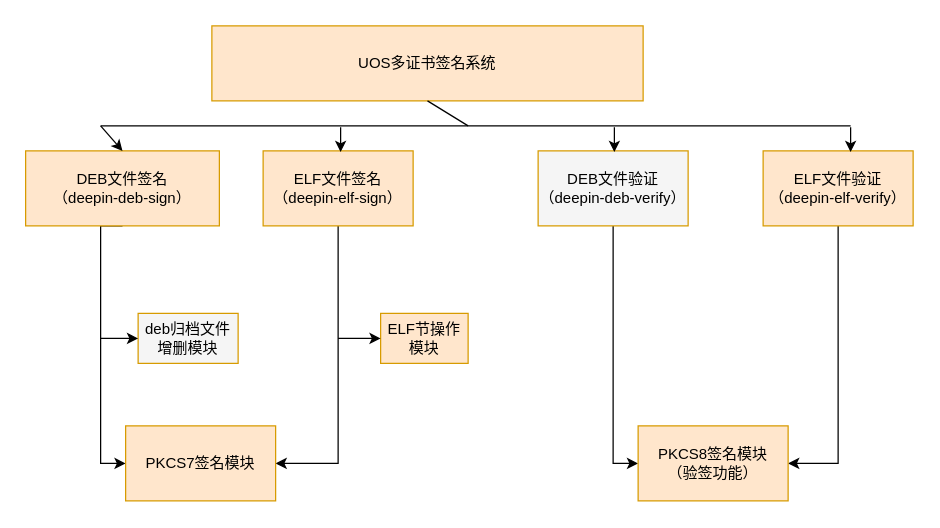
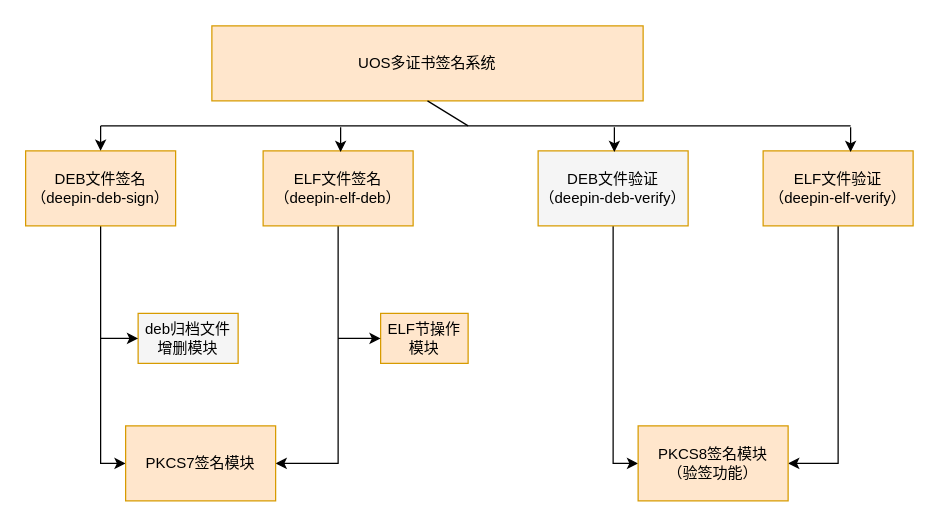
(123, 188) -> (101, 188)
(338, 188) -> (338, 188)
